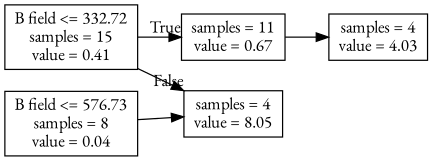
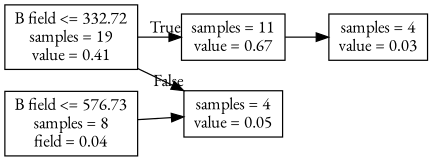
(71, 37) -> (71, 37)
(378, 37) -> (378, 37)
(233, 114) -> (233, 114)
(71, 124) -> (71, 124)
